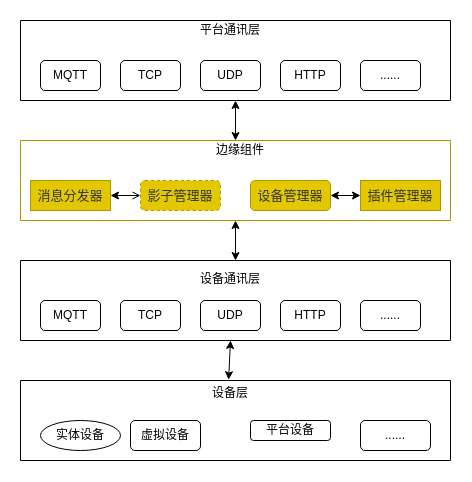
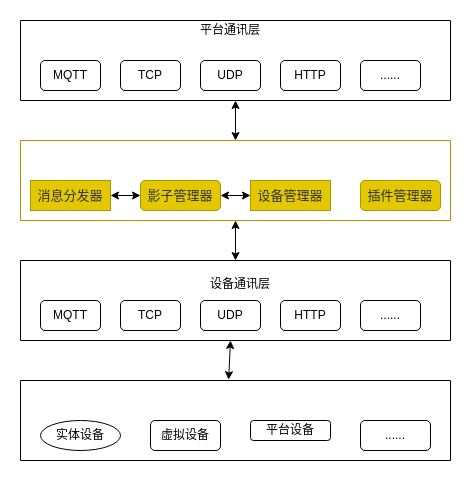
(241, 151) -> none
(133, 196) -> (132, 196)
(181, 196) -> (181, 196)
none -> (235, 196)
(291, 196) -> (291, 196)
(345, 196) -> none
(401, 196) -> (401, 196)
(231, 280) -> (241, 285)
(231, 393) -> none
(166, 436) -> (186, 436)
